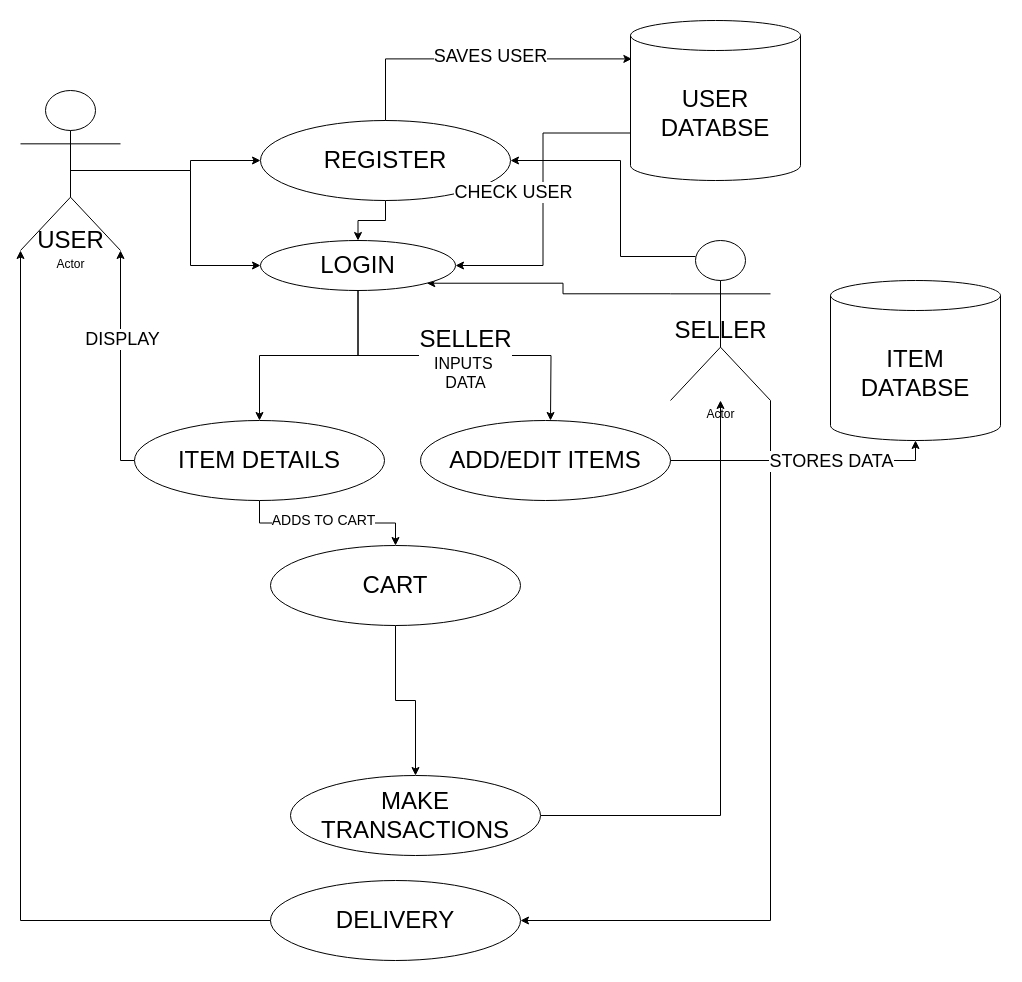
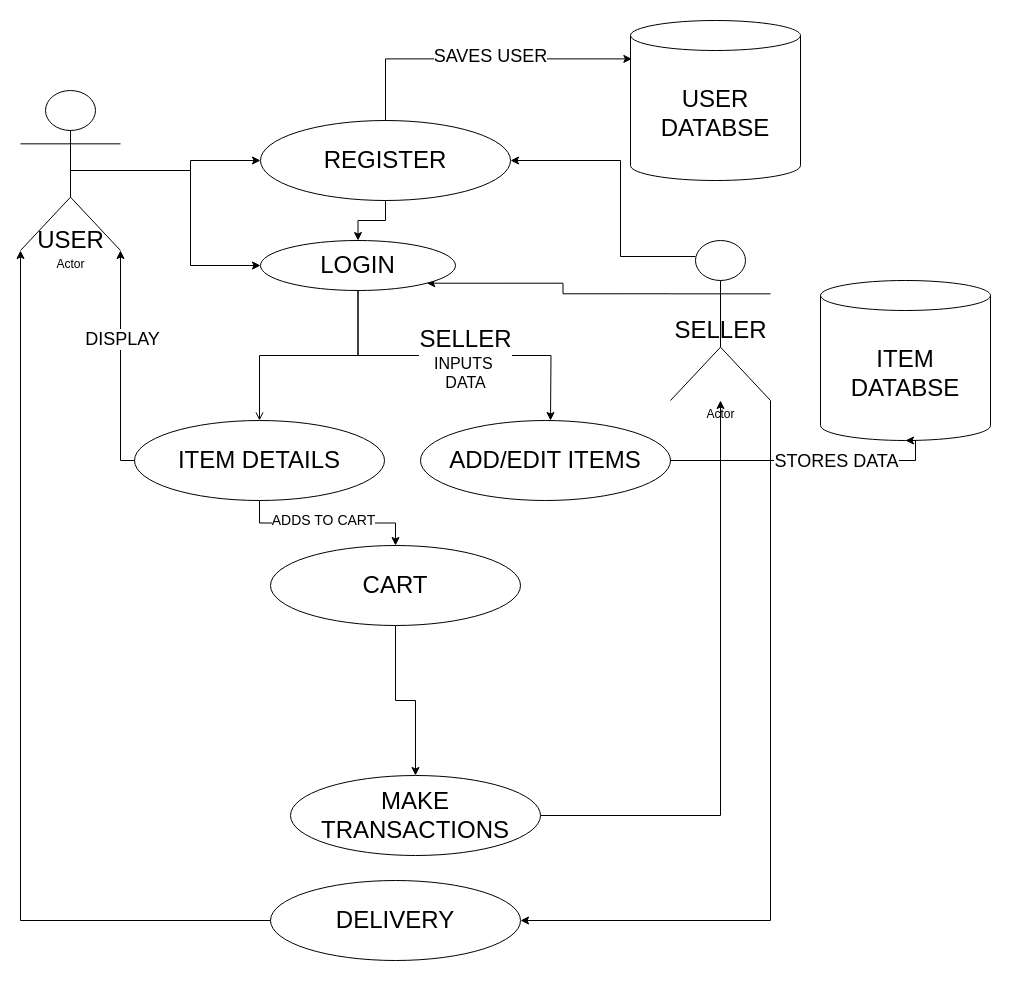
(543, 196) -> none
(916, 361) -> (906, 361)
(260, 412) -> (260, 413)
